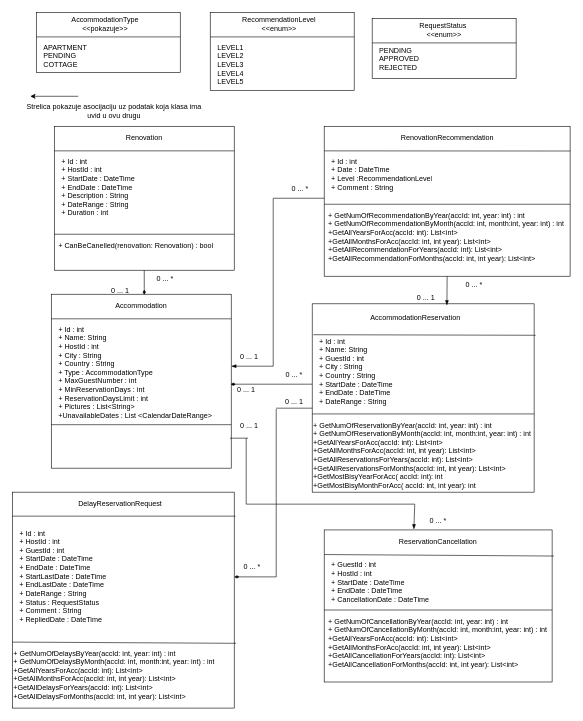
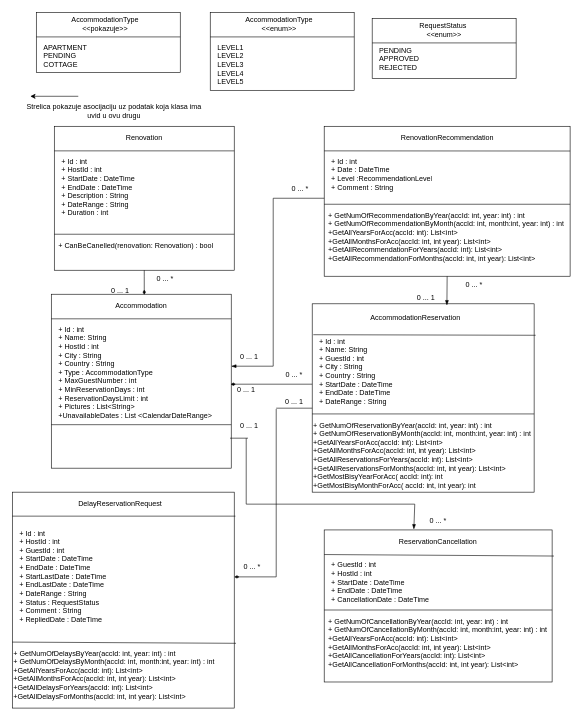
(279, 24) -> (279, 24)
